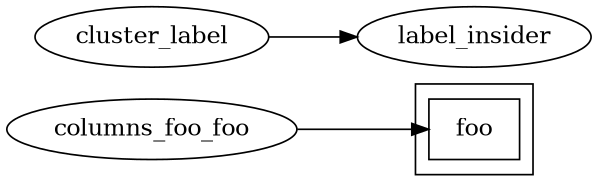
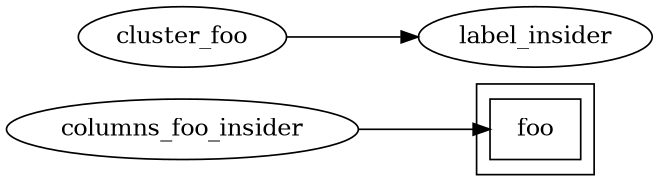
(152, 37) -> (182, 37)
(152, 129) -> (182, 129)
